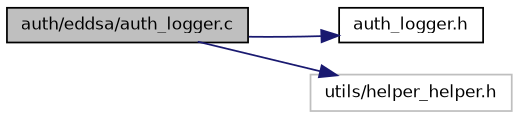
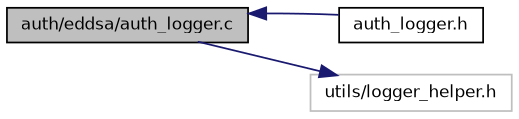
(285, 37) -> (303, 14)
(411, 93) -> (411, 93)
